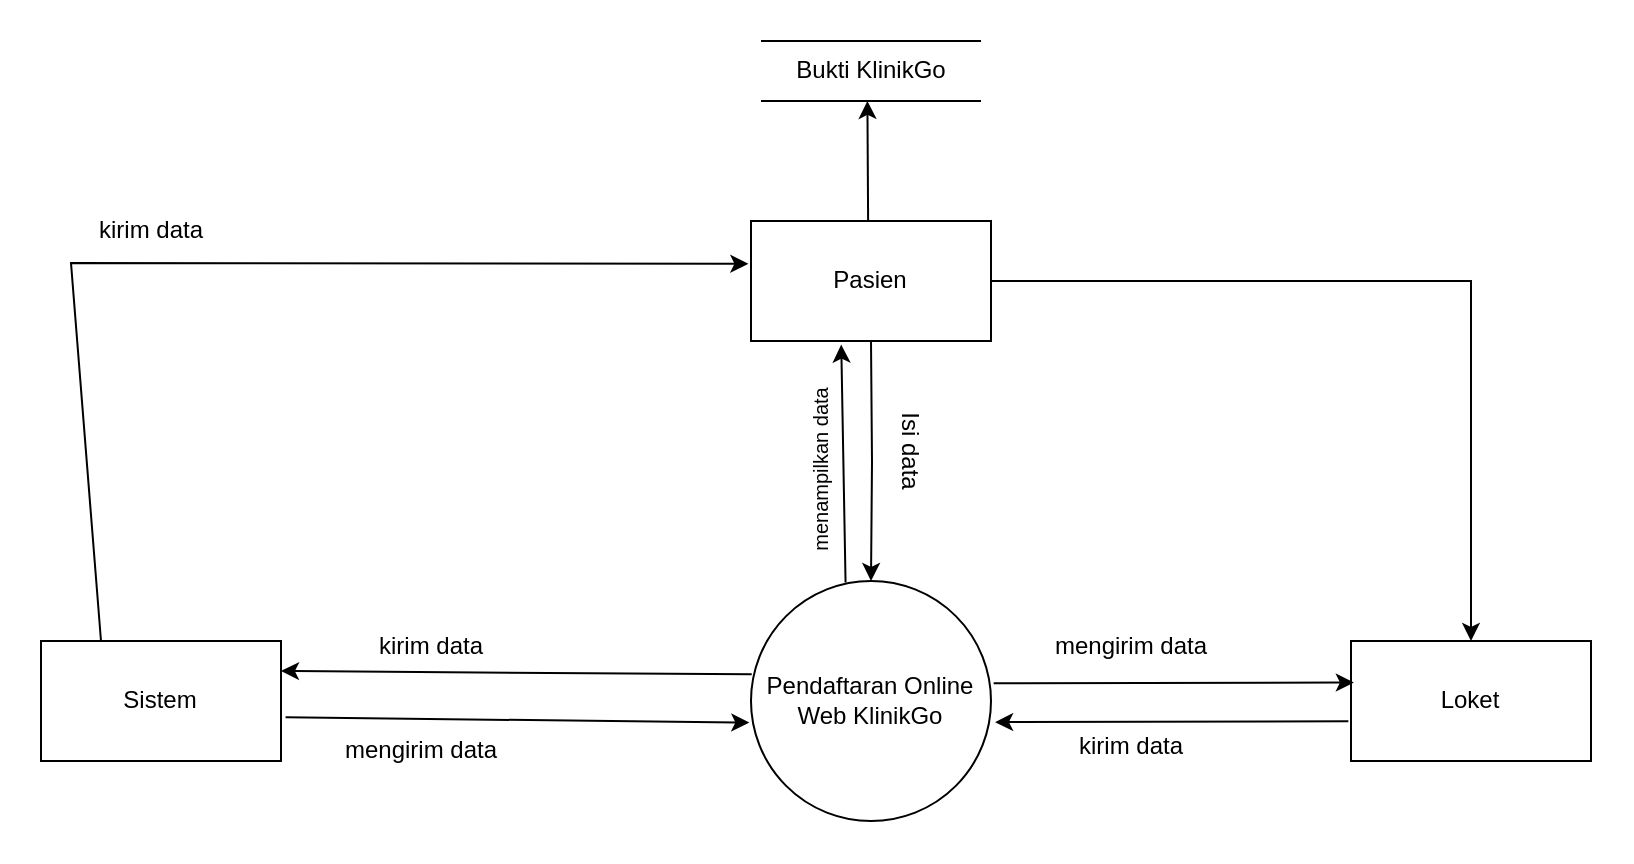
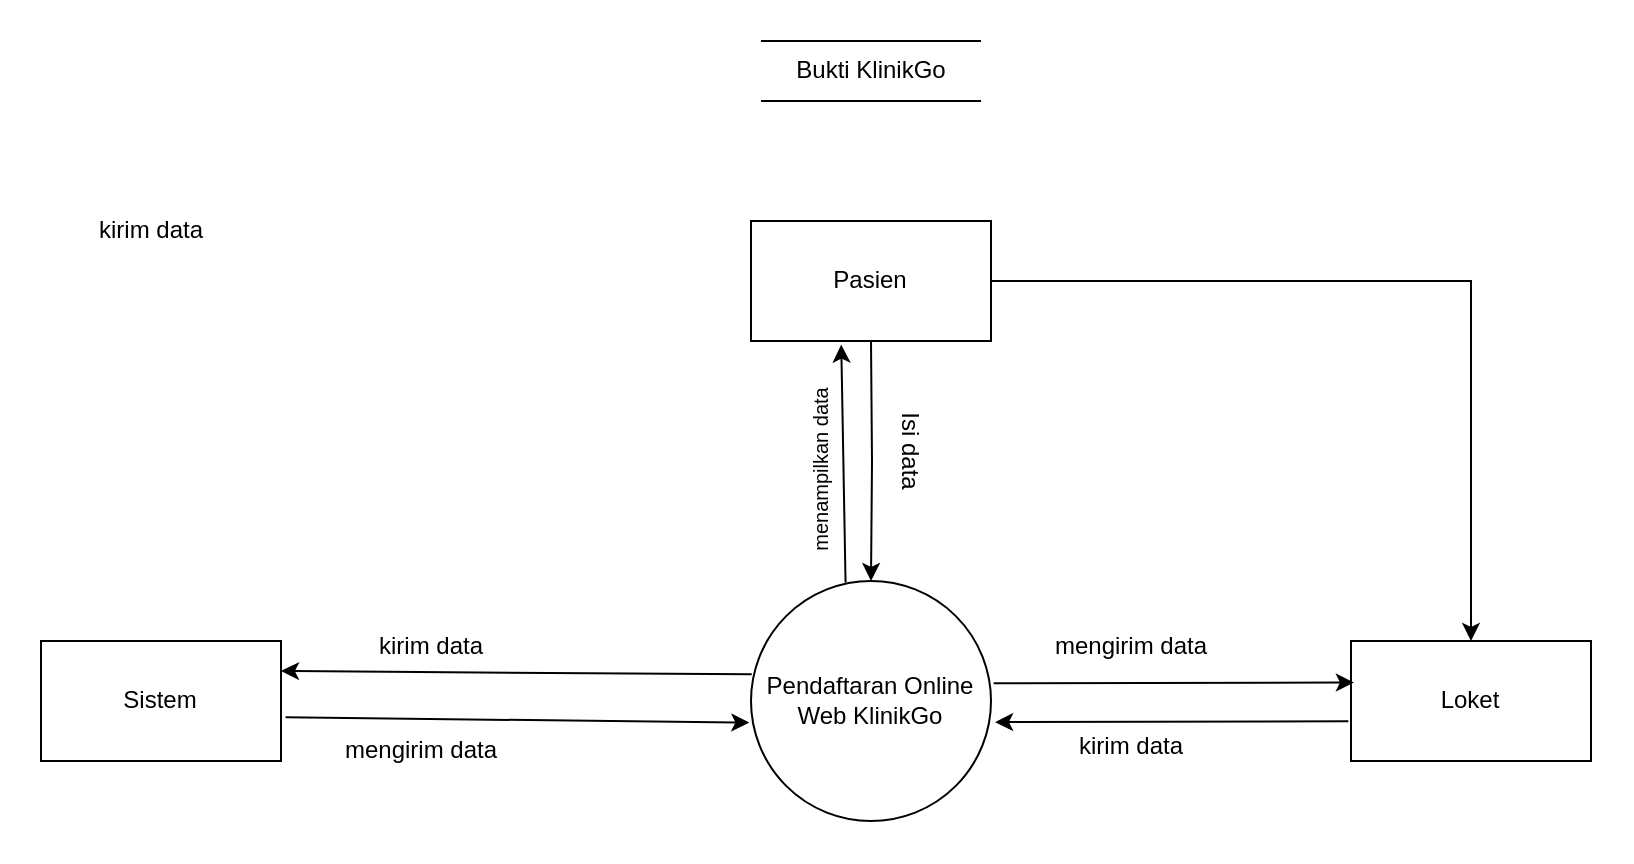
(868, 168) -> none
(213, 263) -> none
